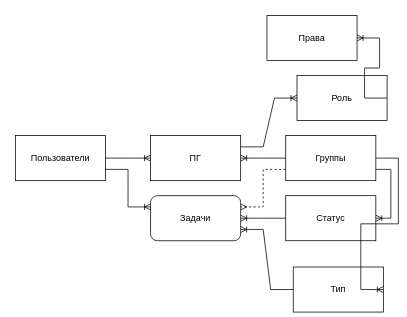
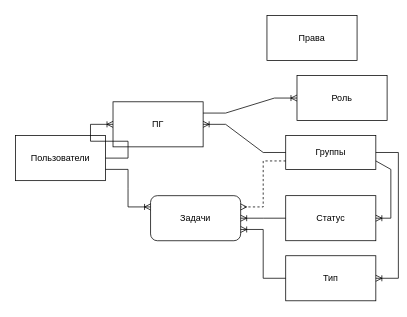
(364, 83) -> none
(195, 158) -> (158, 124)
(330, 158) -> (330, 152)
(338, 289) -> (330, 278)
